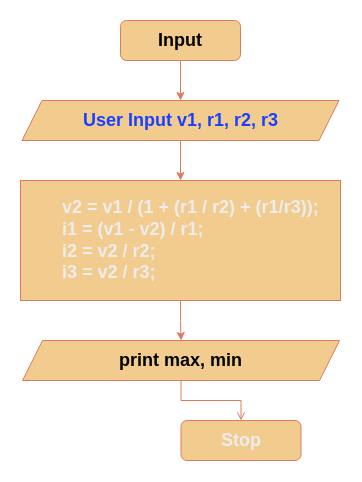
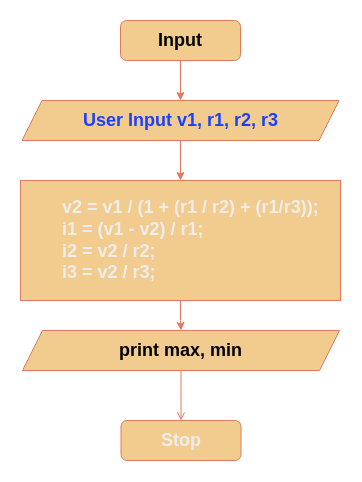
(181, 361) -> (181, 351)
(241, 441) -> (181, 441)
